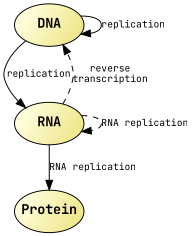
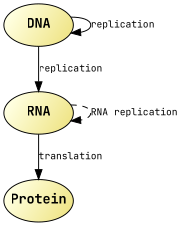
(73, 79) -> none
(93, 167) -> (71, 157)
